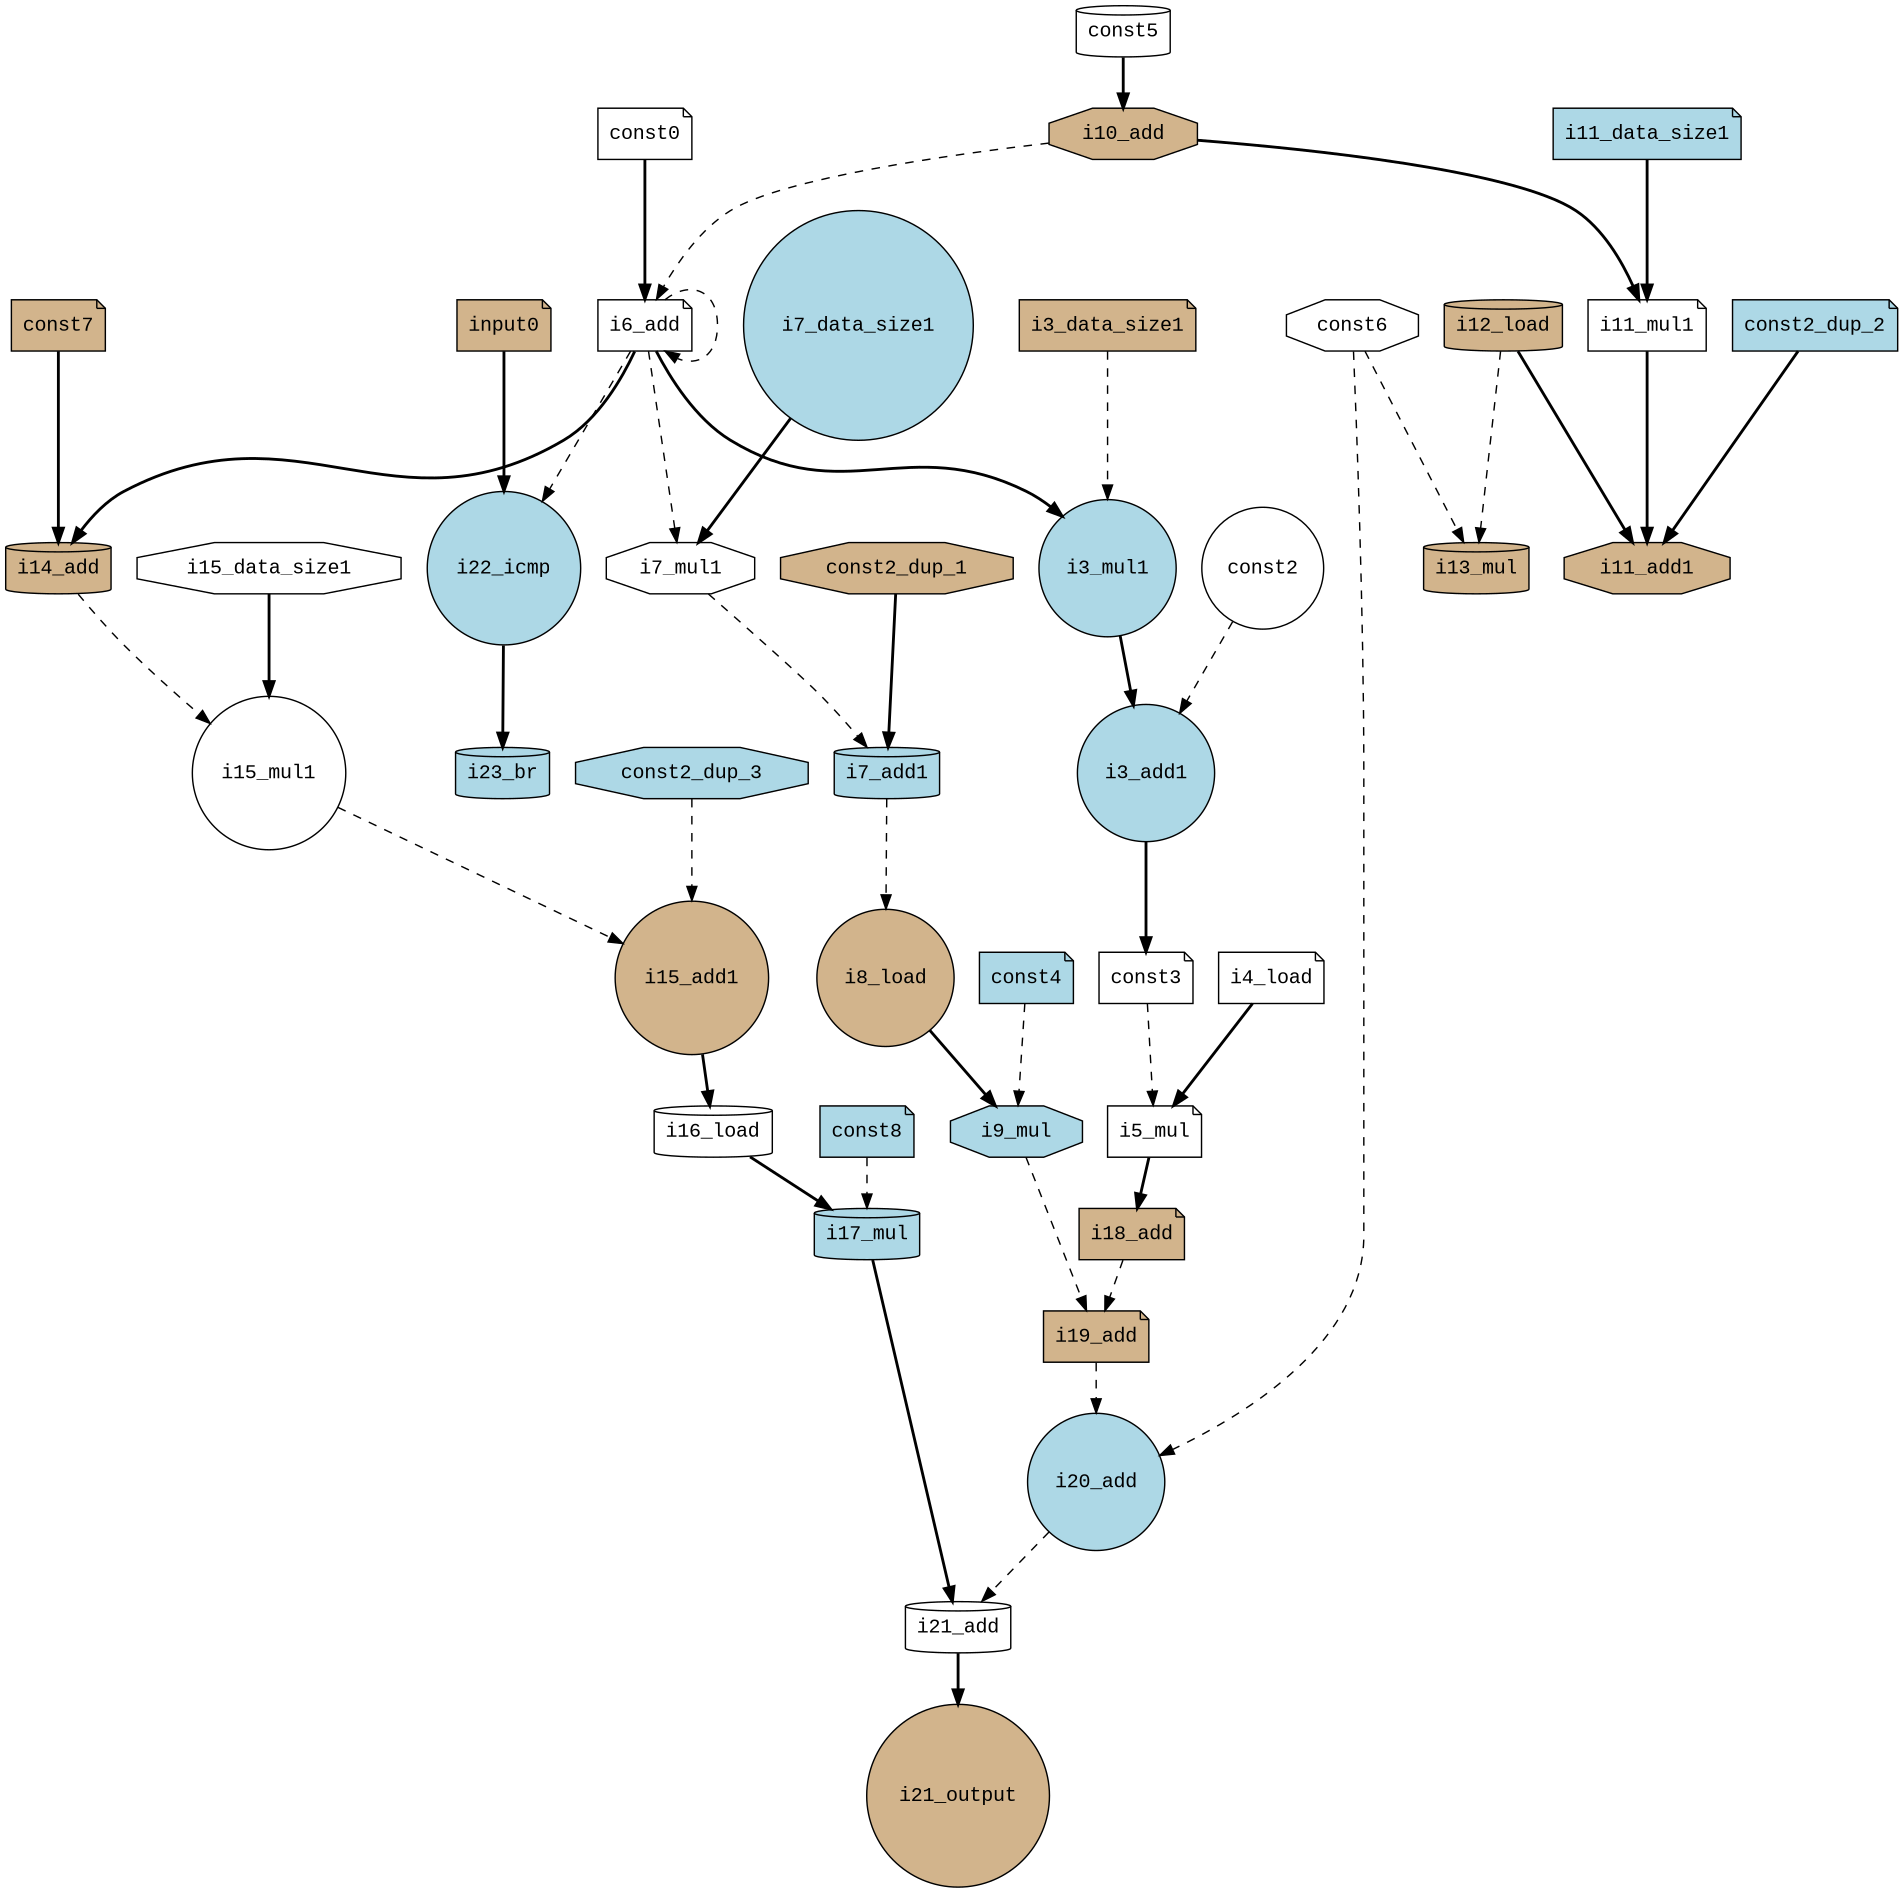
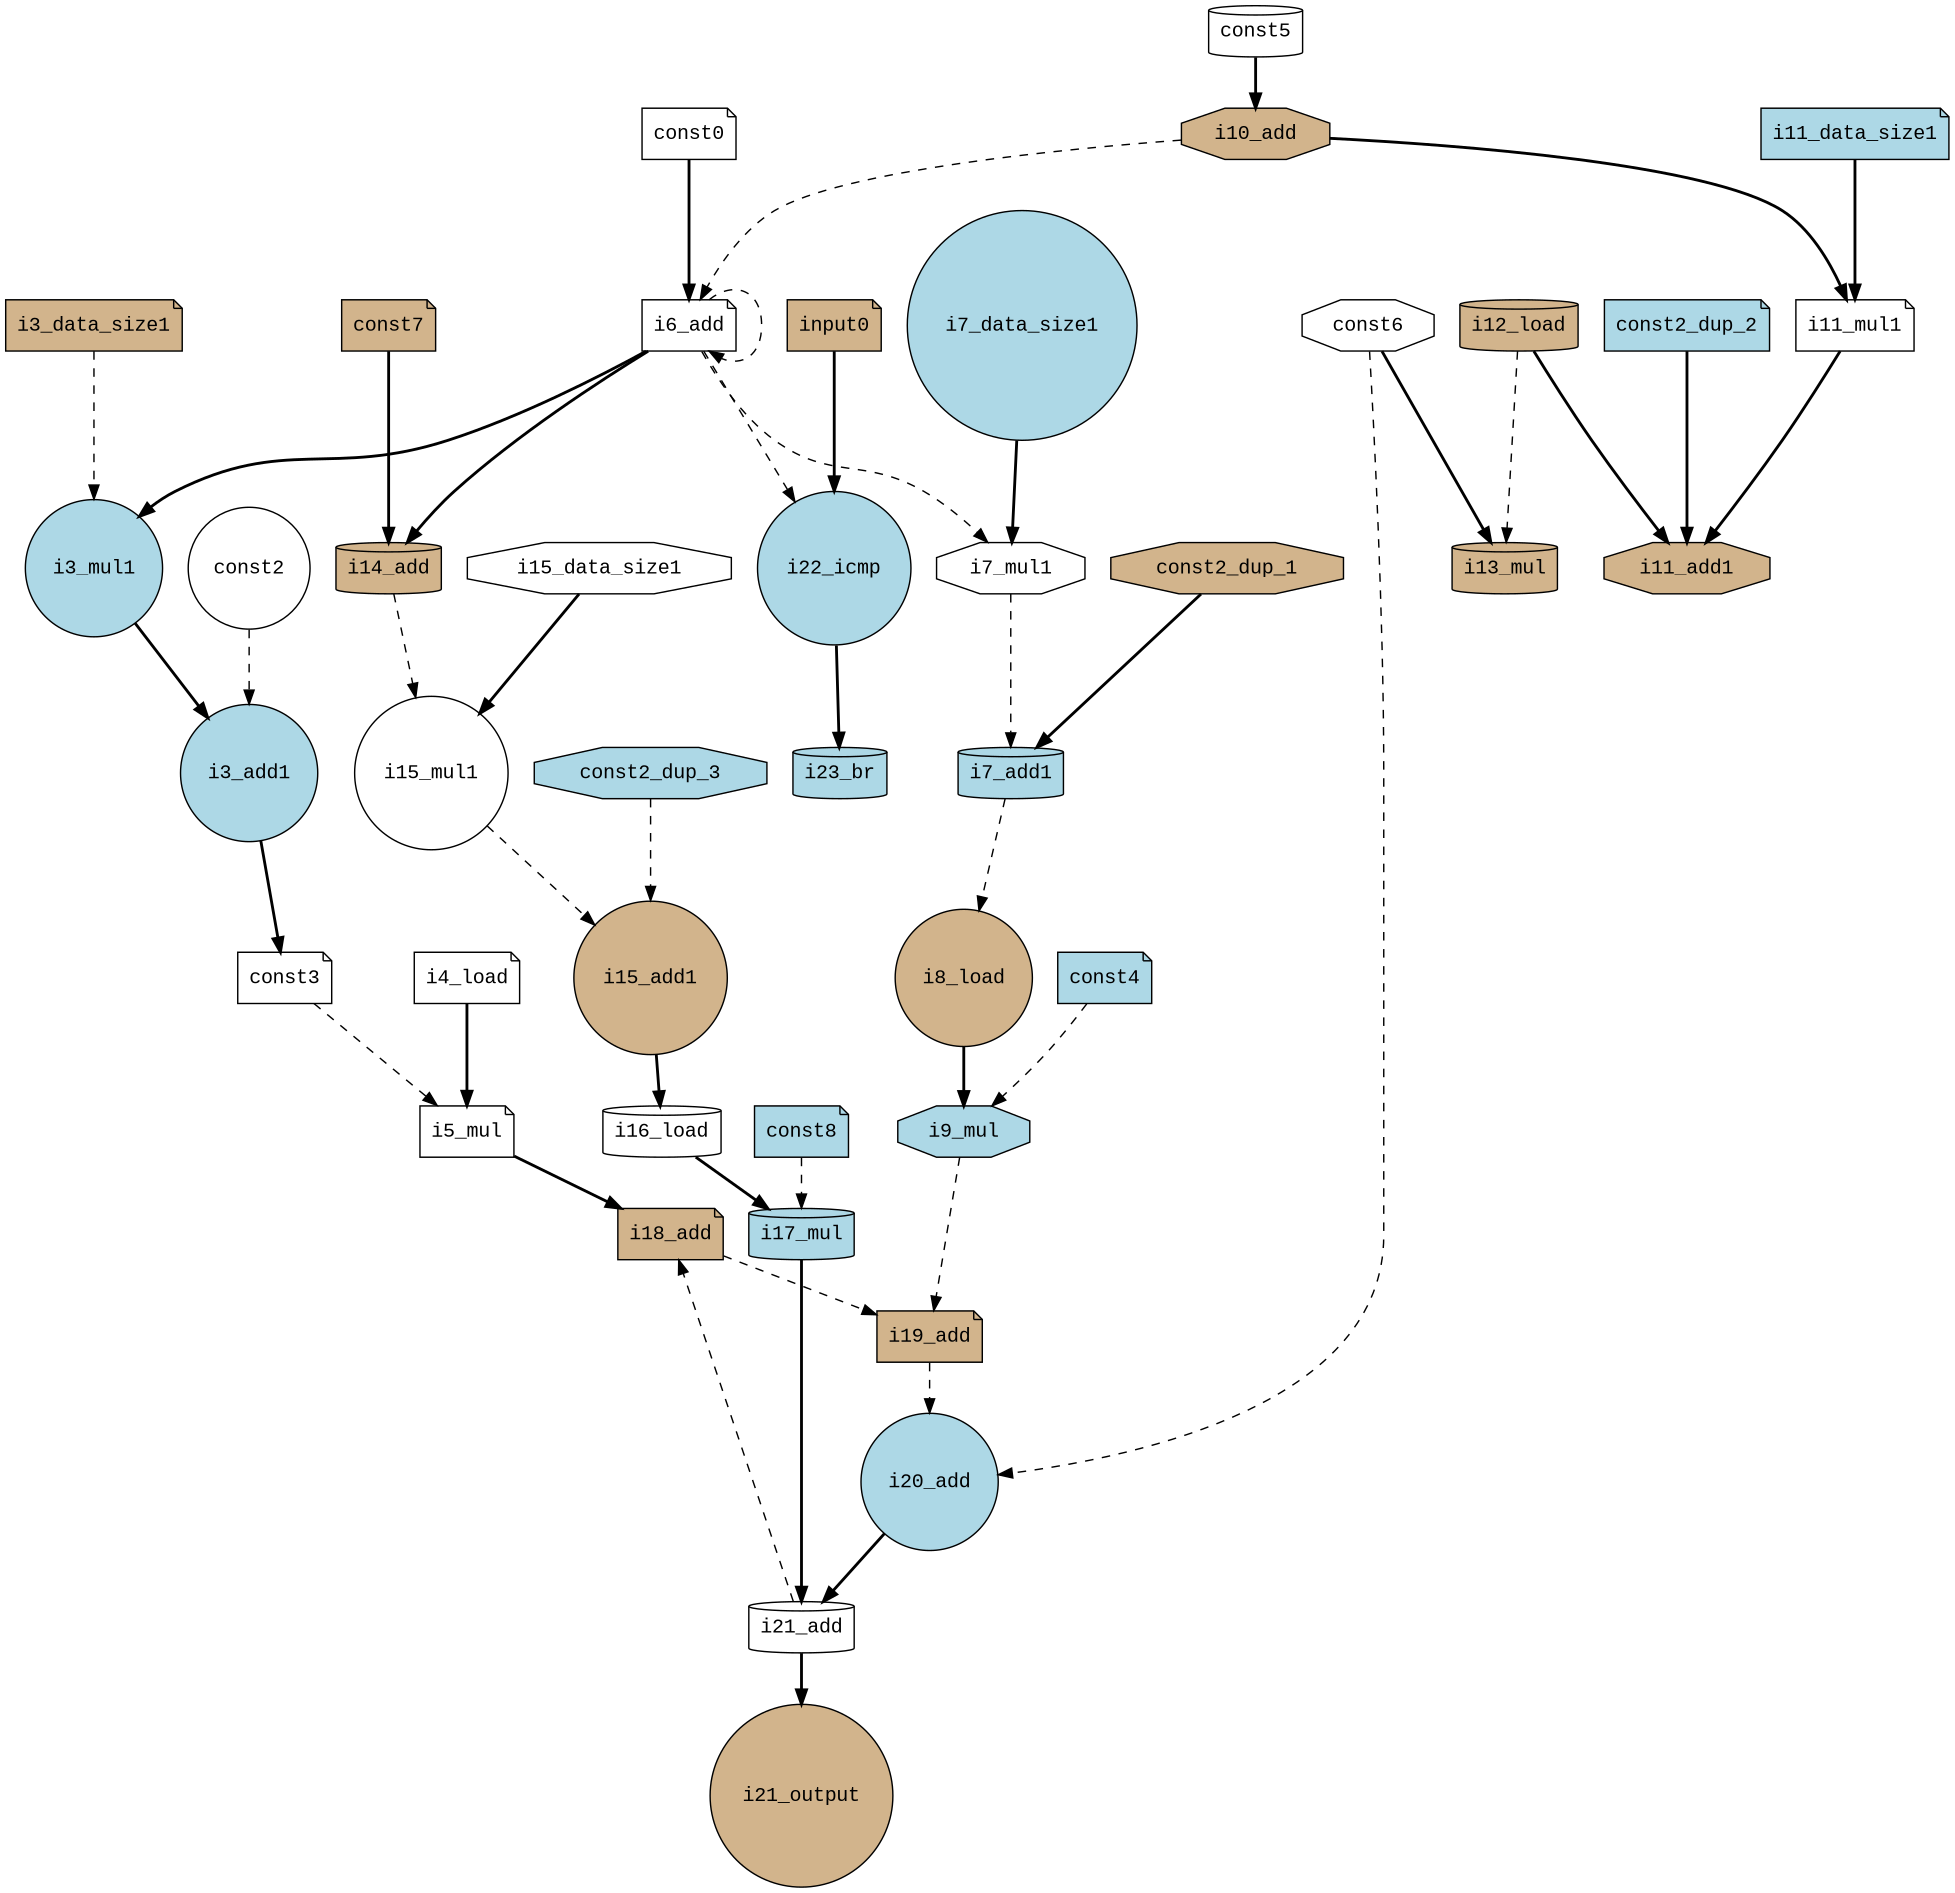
(1411, 440) -> (1433, 440)
none -> (738, 1437)
(1020, 1561) -> (859, 1562)
